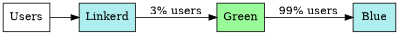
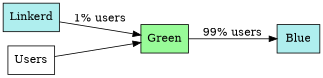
(176, 11) -> (100, 19)
(61, 17) -> (94, 50)
